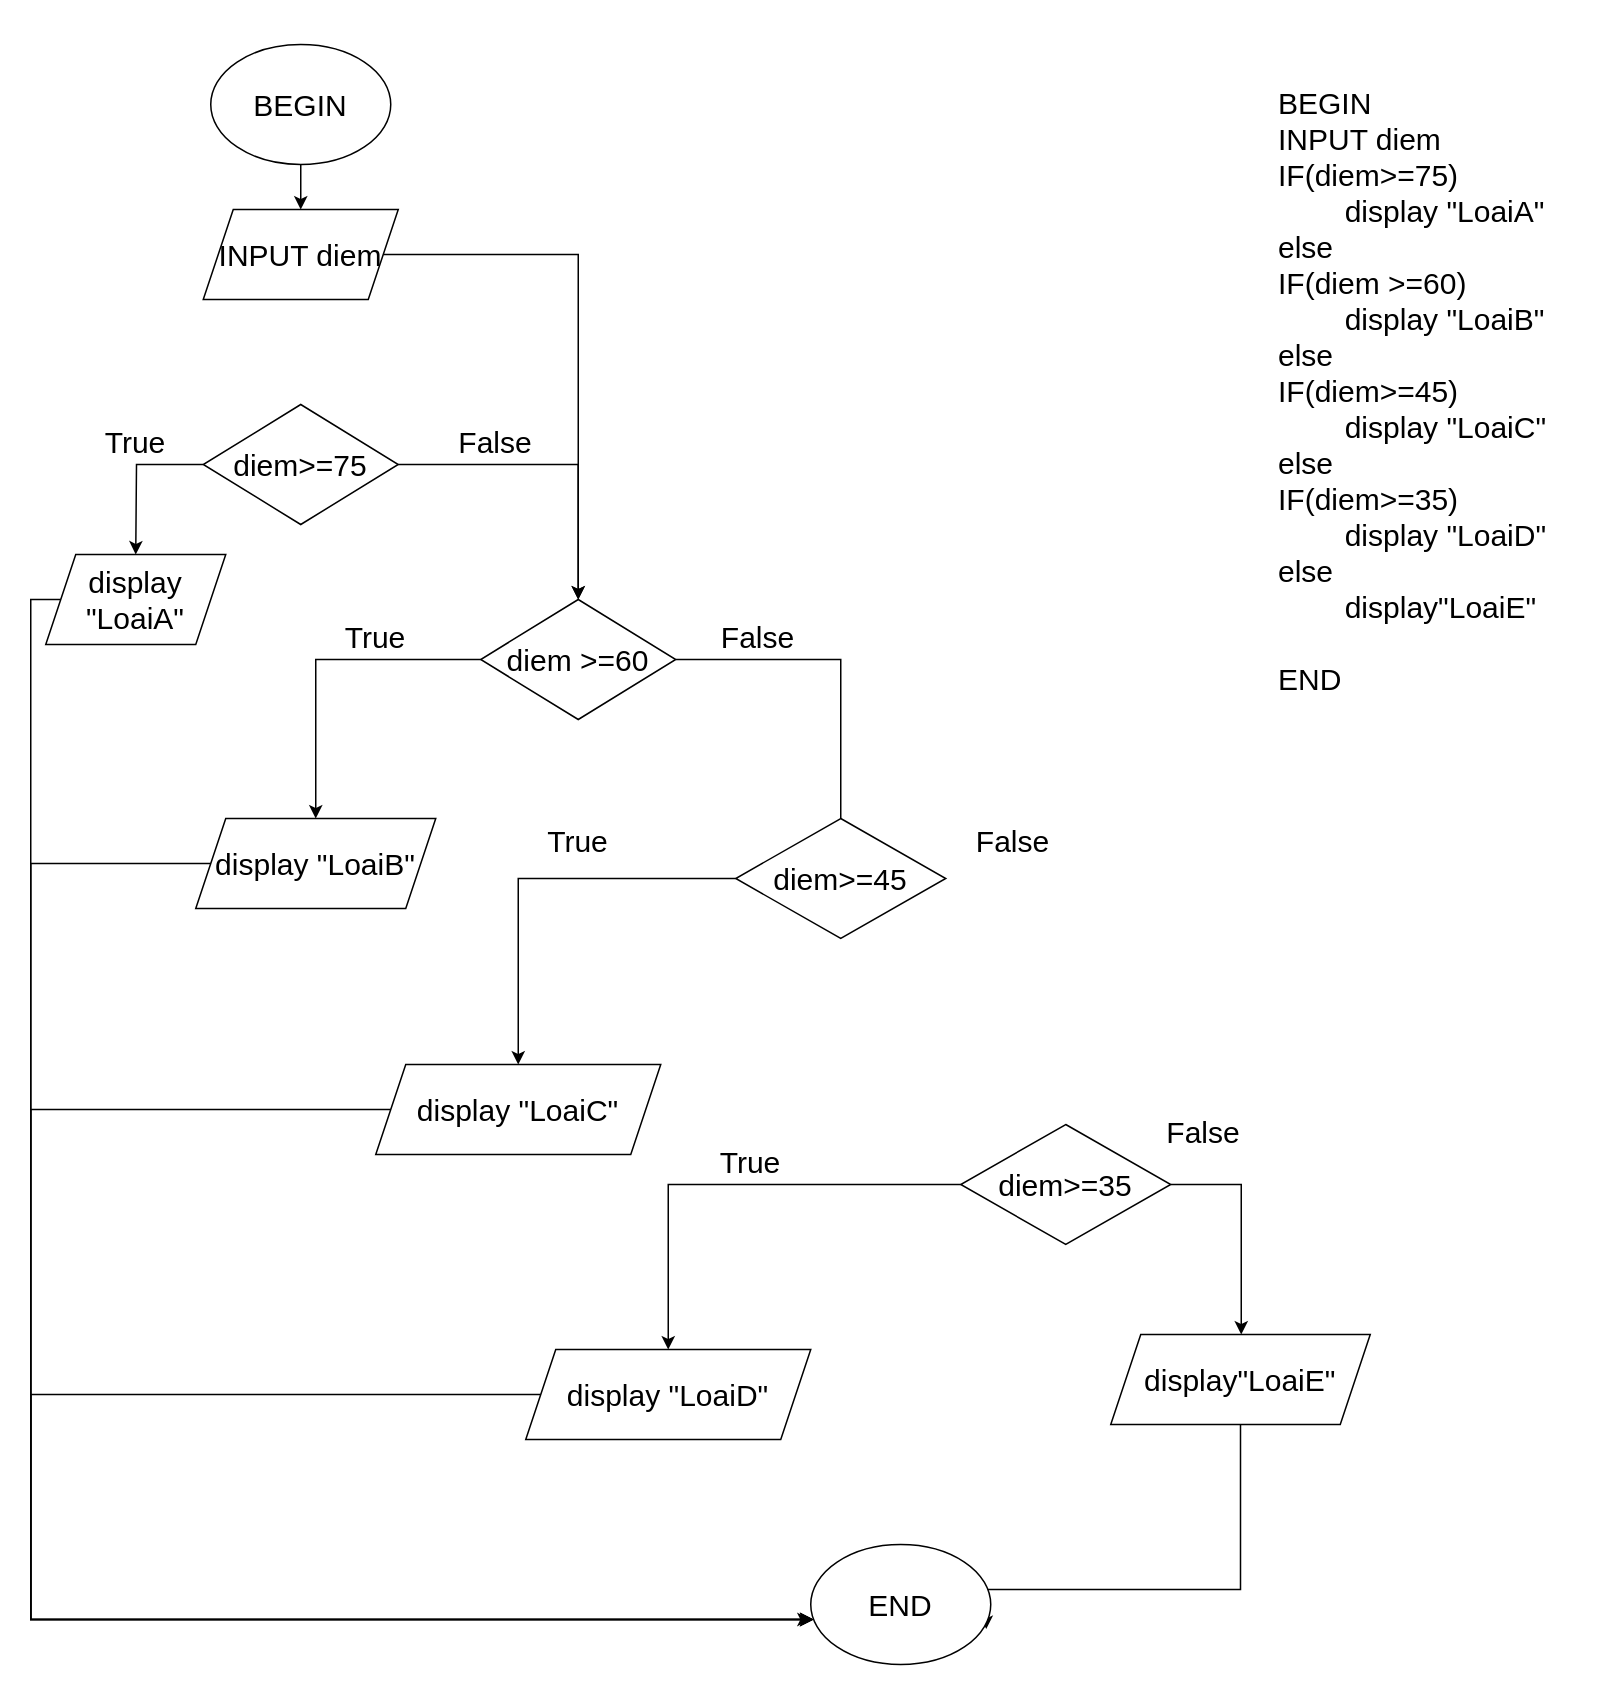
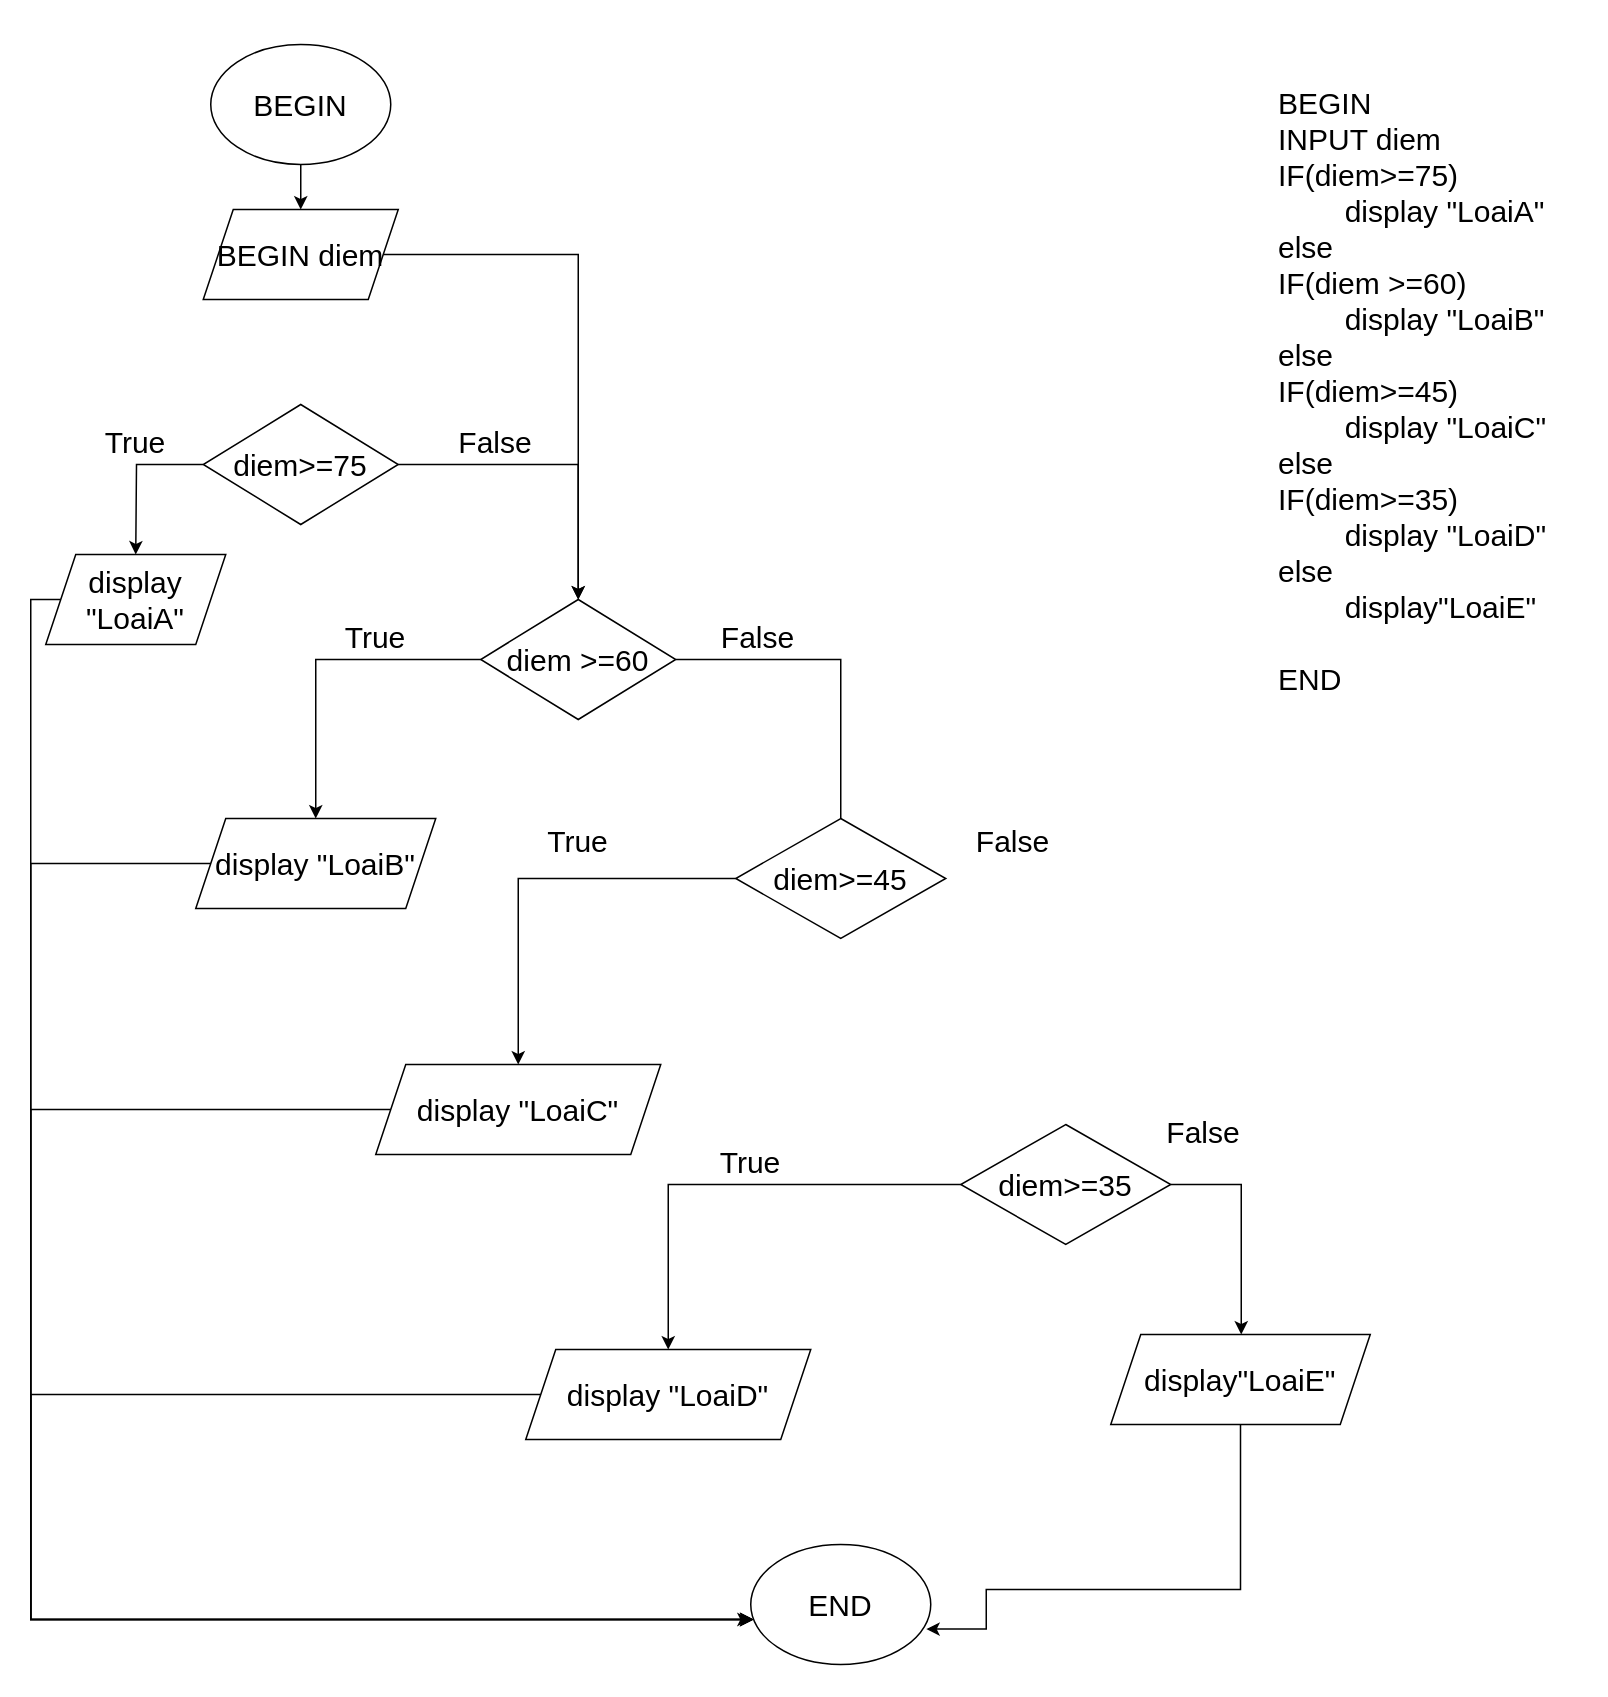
(301, 254) -> (301, 254)
(901, 1604) -> (841, 1604)
